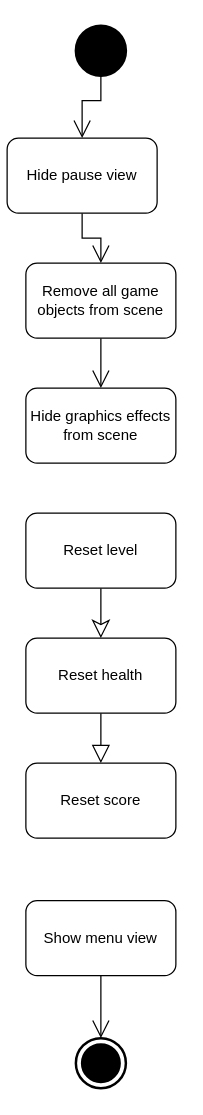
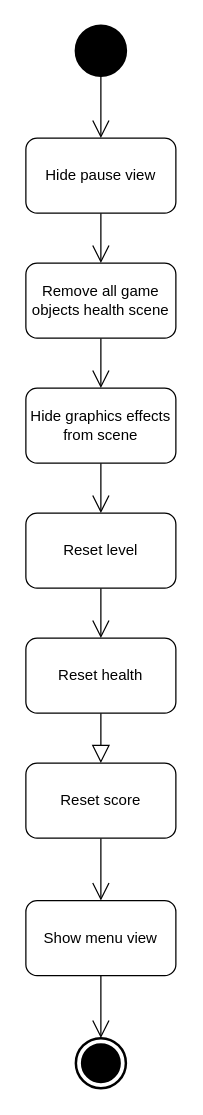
(82, 176) -> (101, 176)
(101, 301) -> (101, 301)
none -> (101, 478)
(101, 622) -> (101, 627)
none -> (101, 867)
